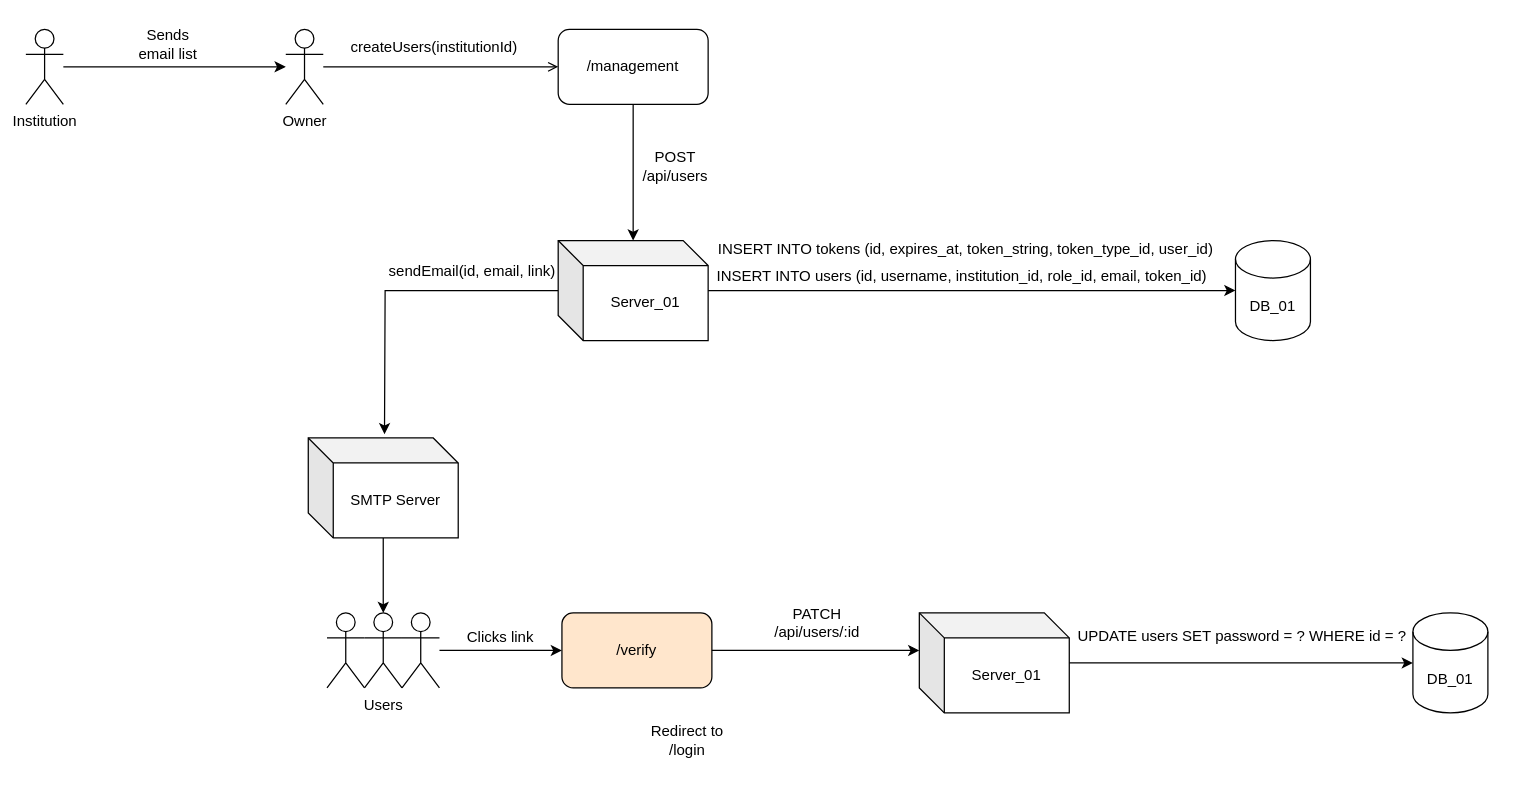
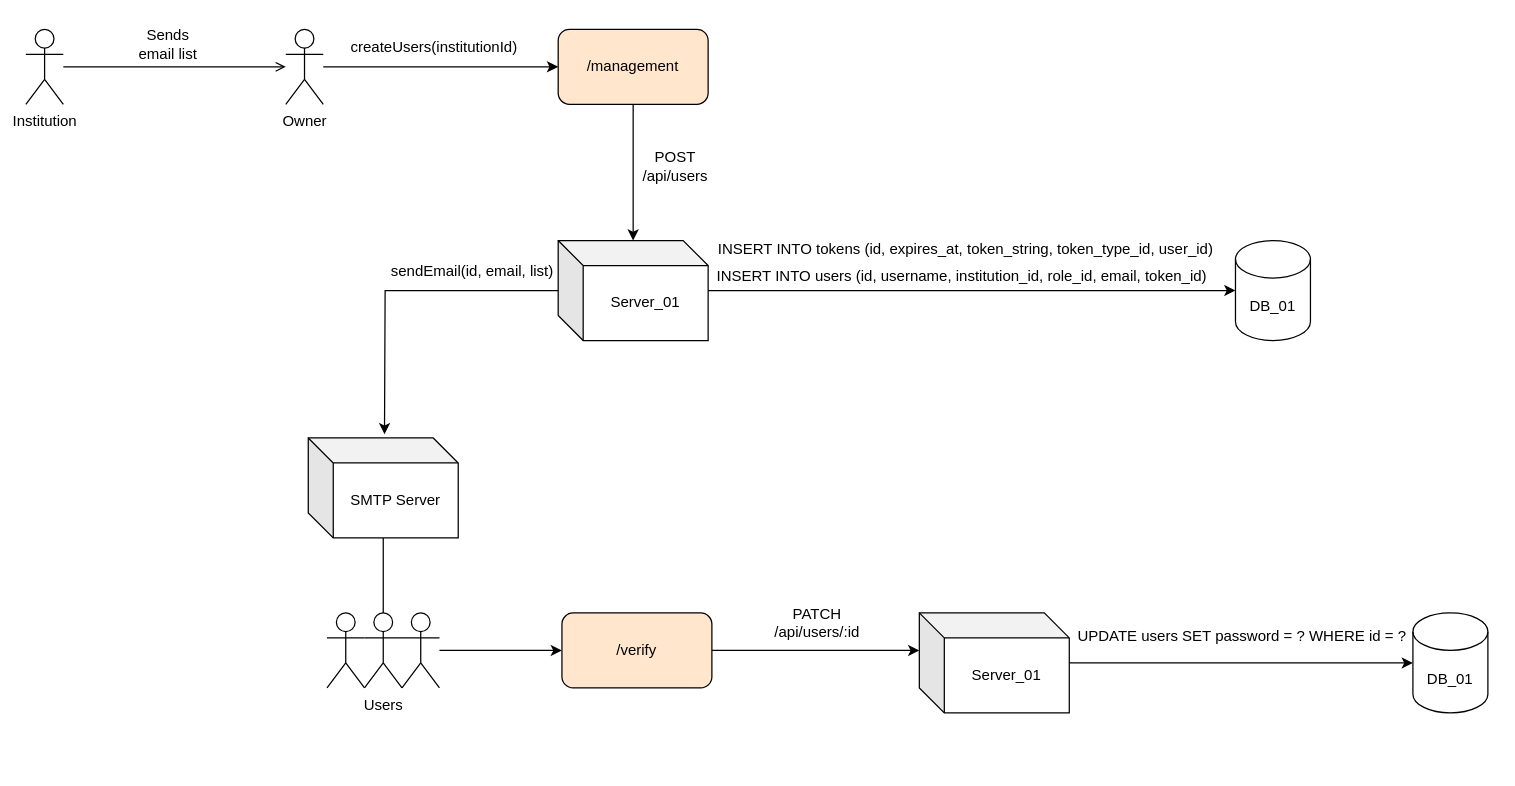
(276, 67) -> (277, 67)
(550, 67) -> (548, 67)
(633, 67) -> (633, 67)
(473, 272) -> (473, 272)
(383, 603) -> (383, 606)
(501, 638) -> none
(688, 741) -> none
